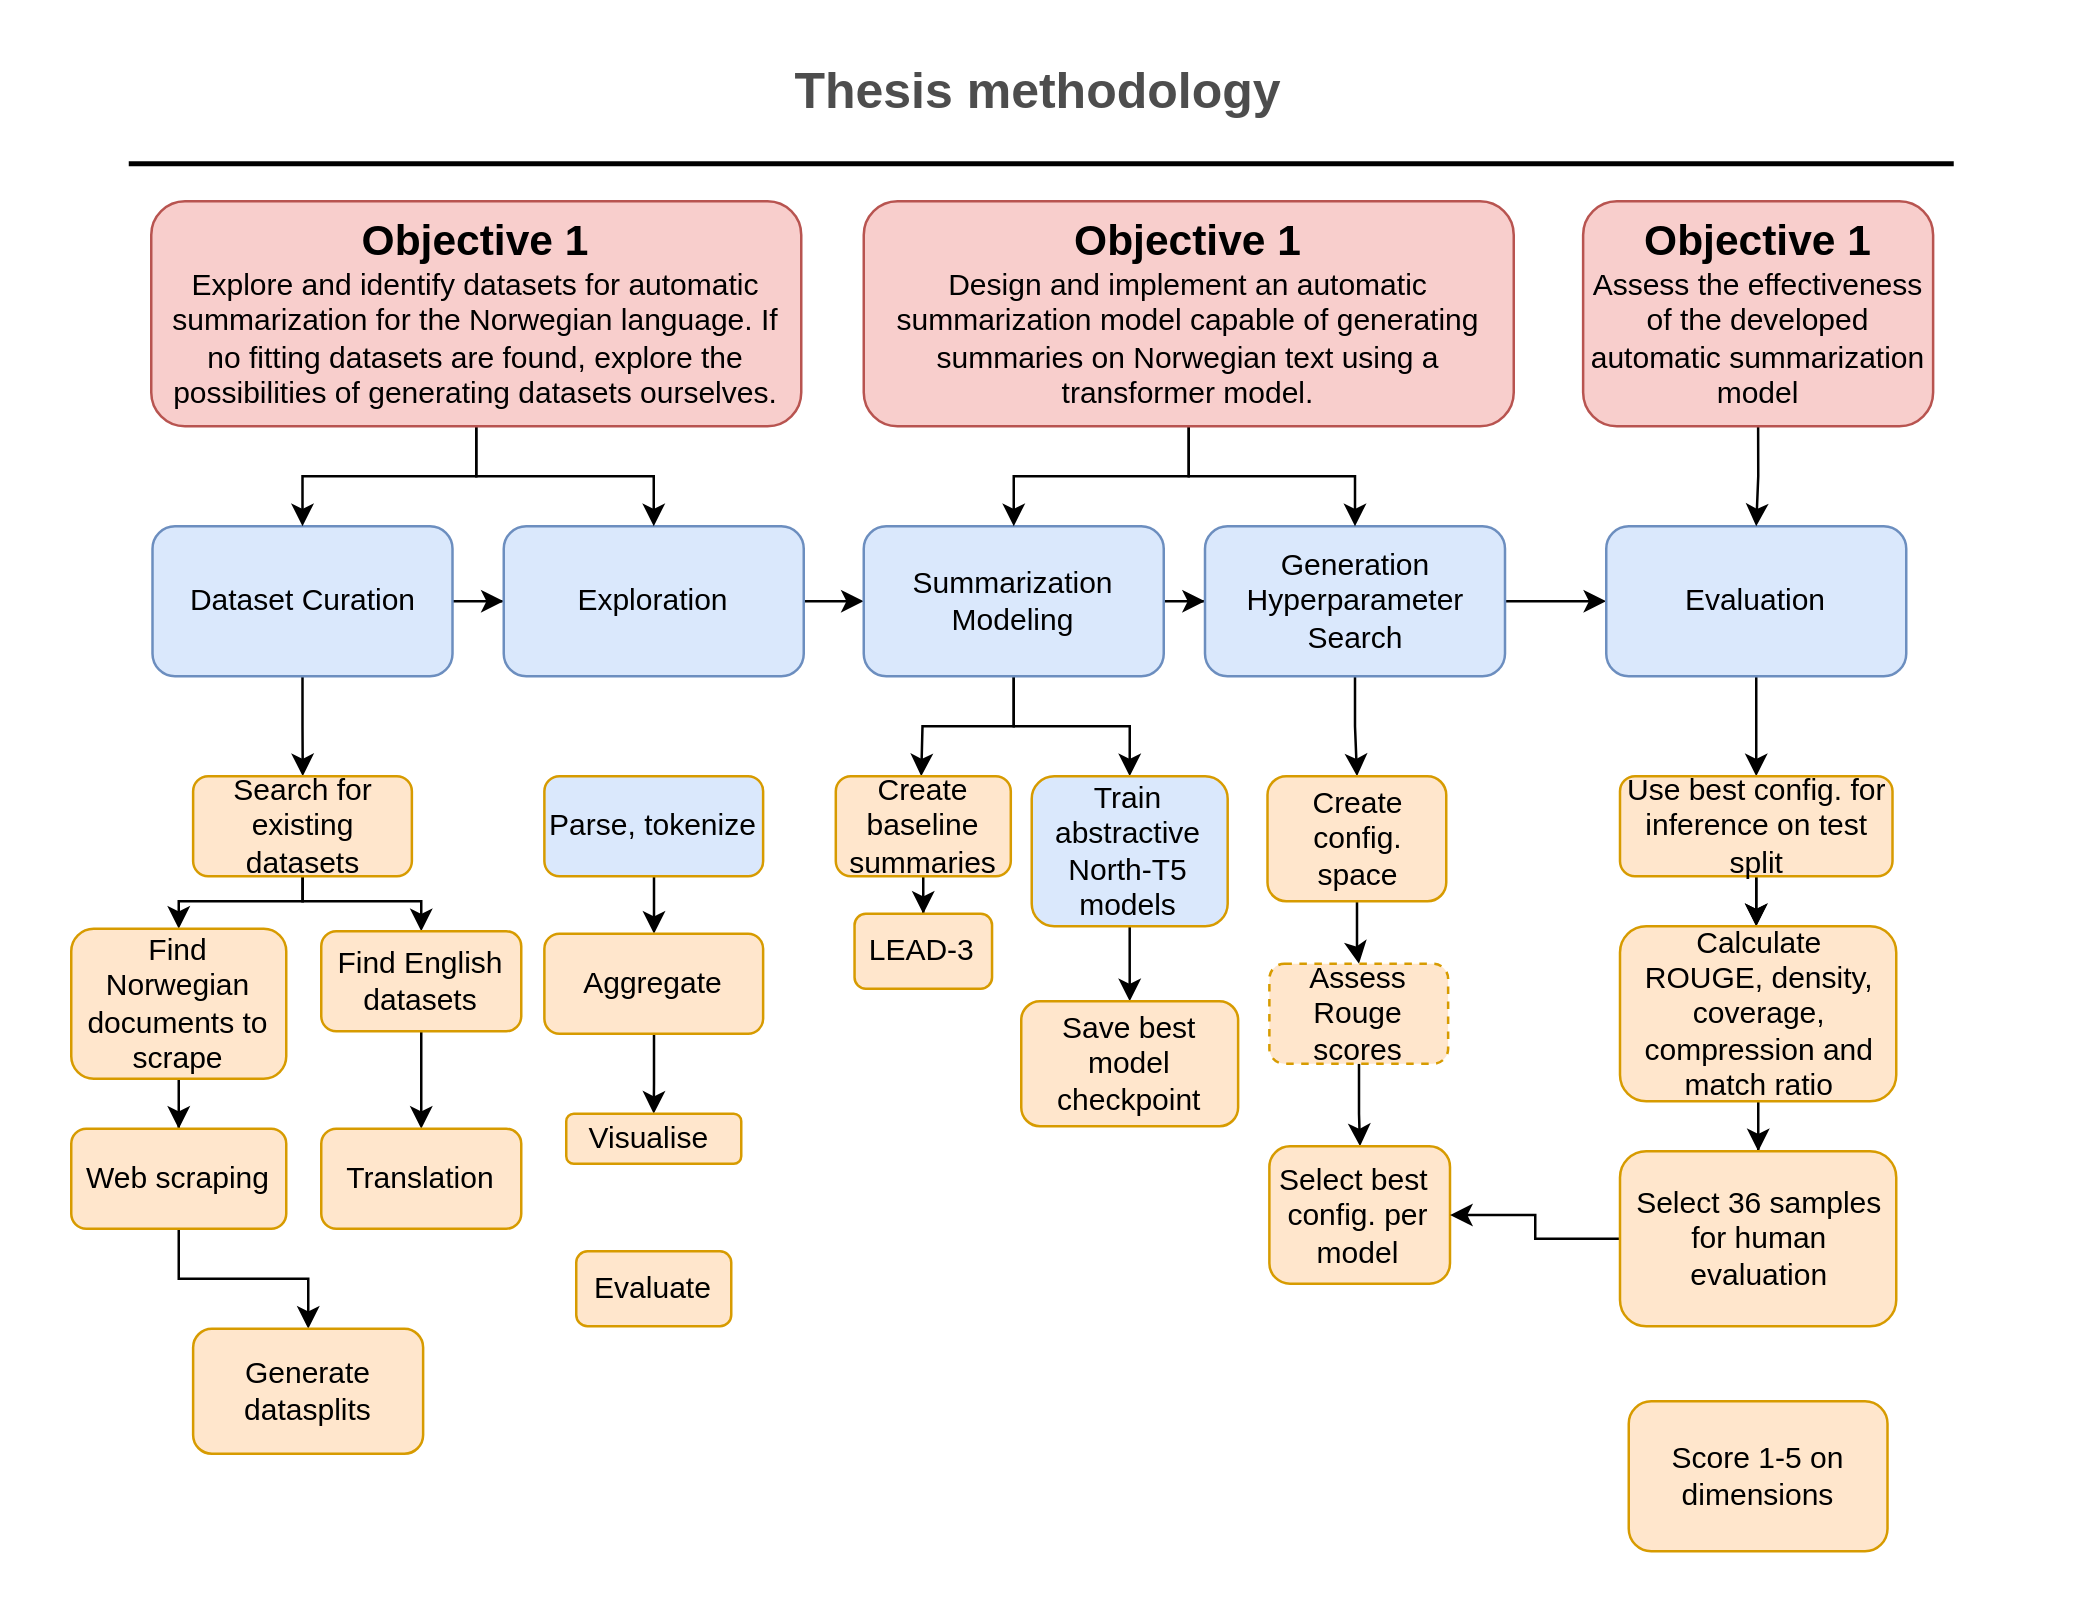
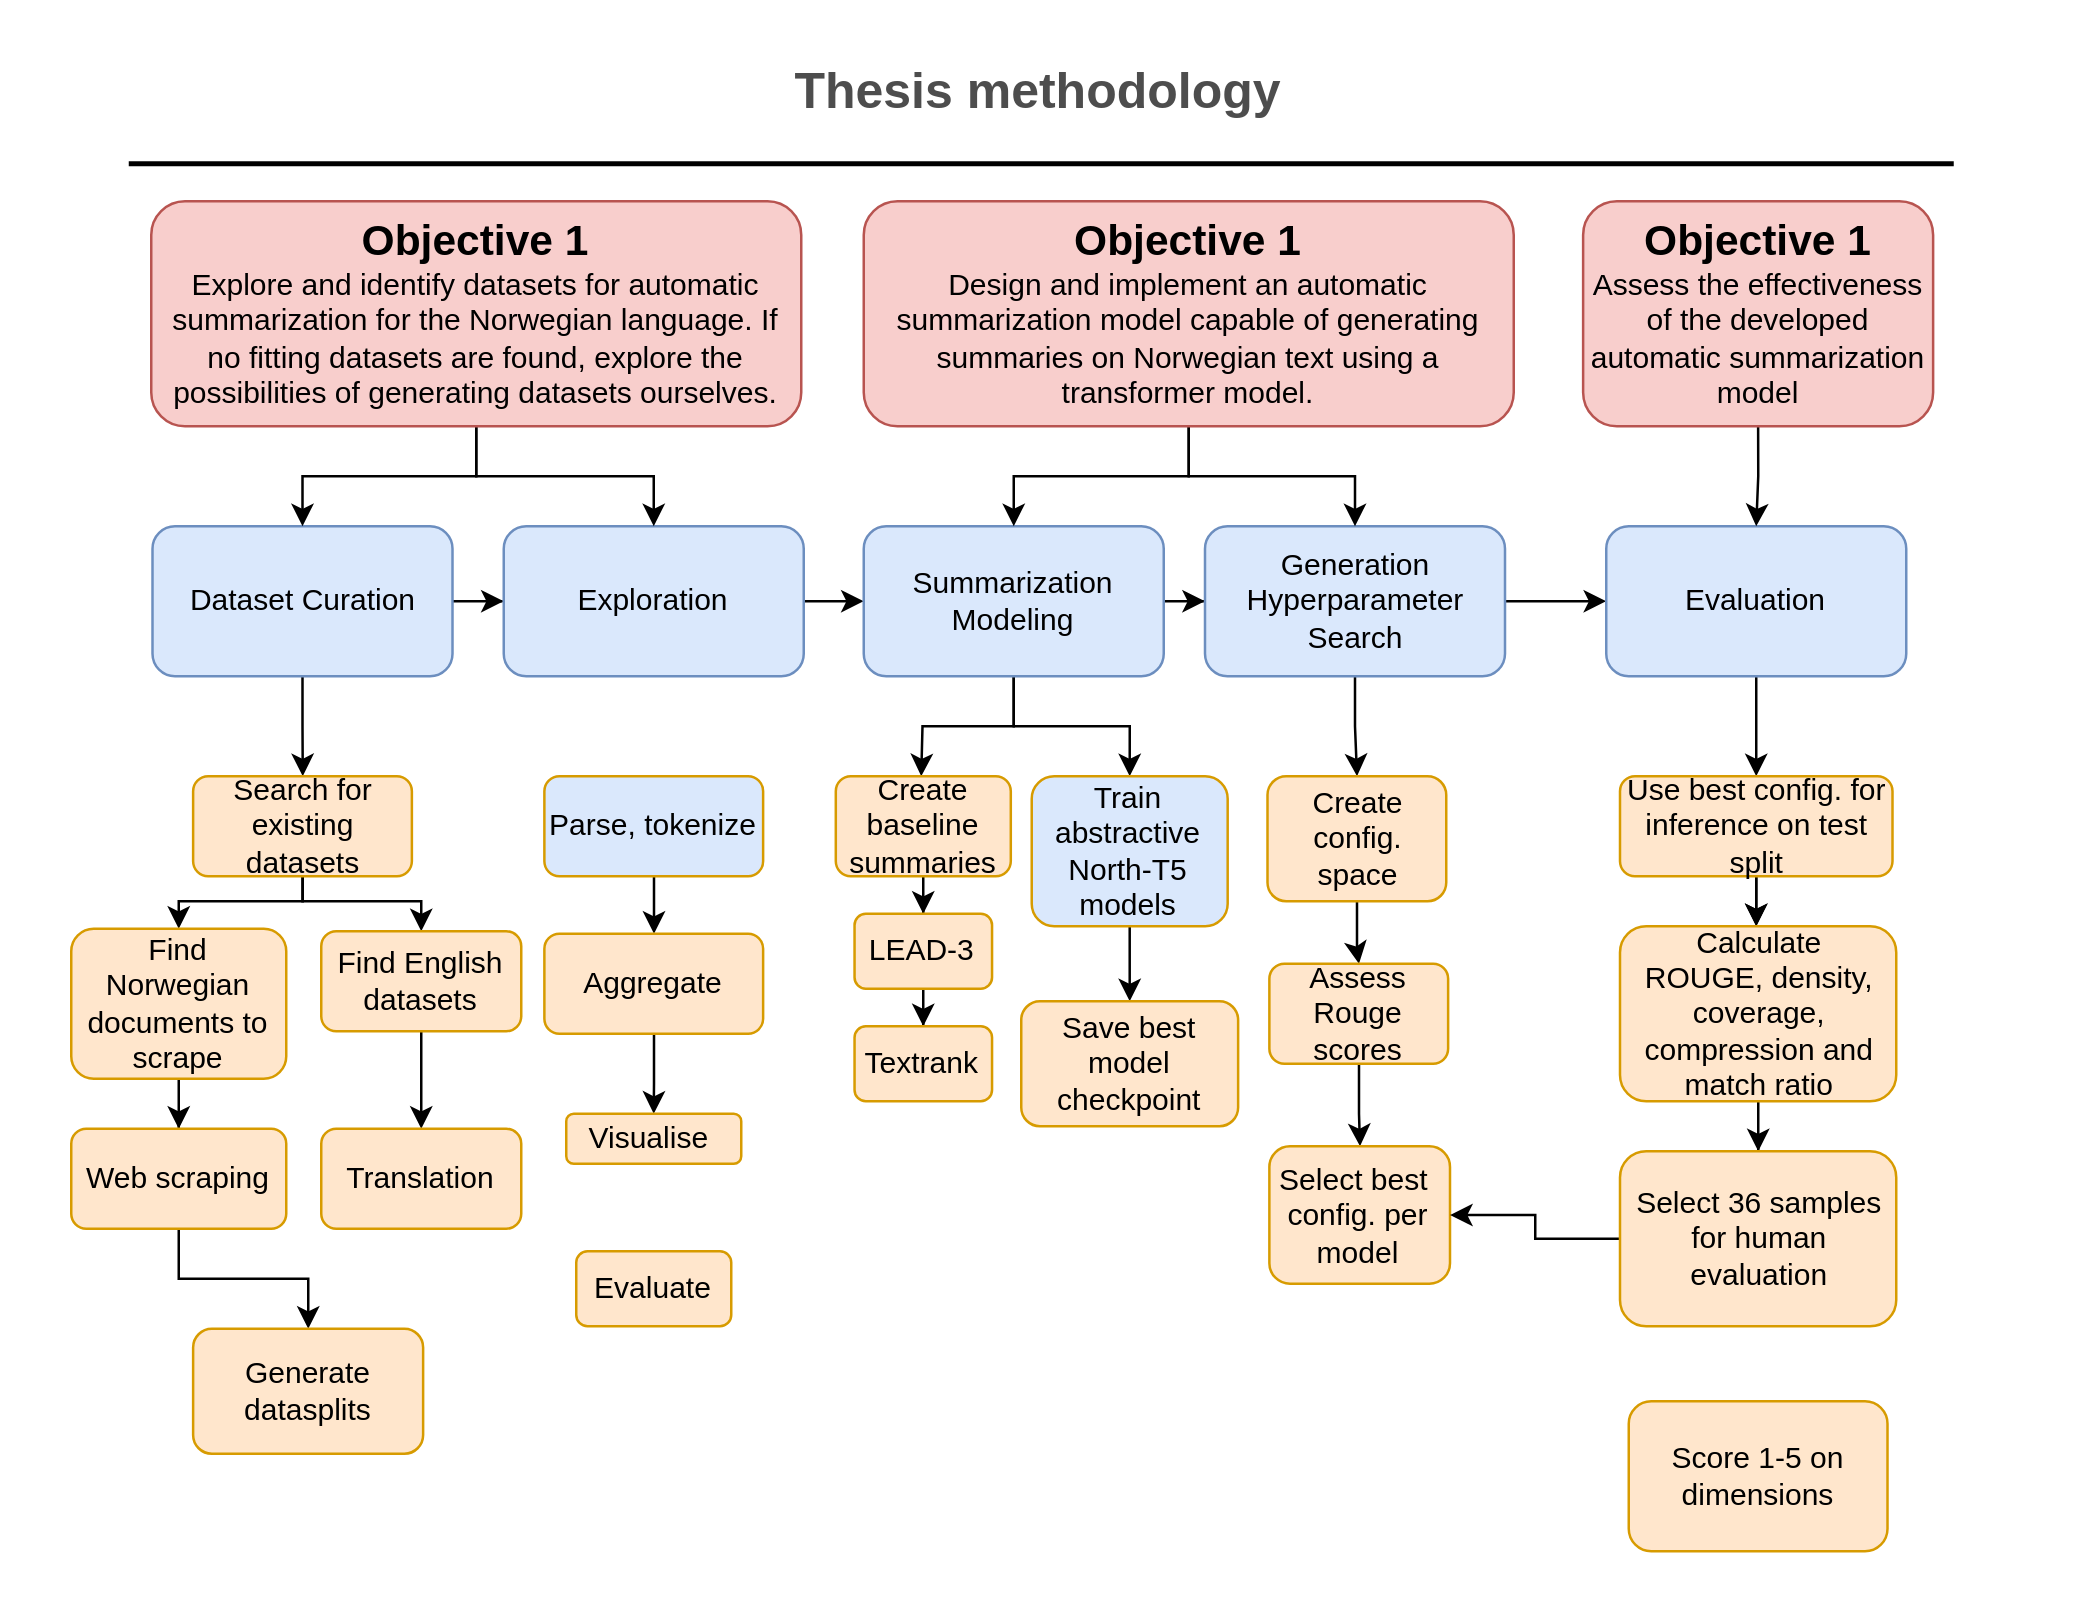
none -> (923, 1009)
(1359, 1014) -> (1359, 1014)
none -> (923, 1064)
